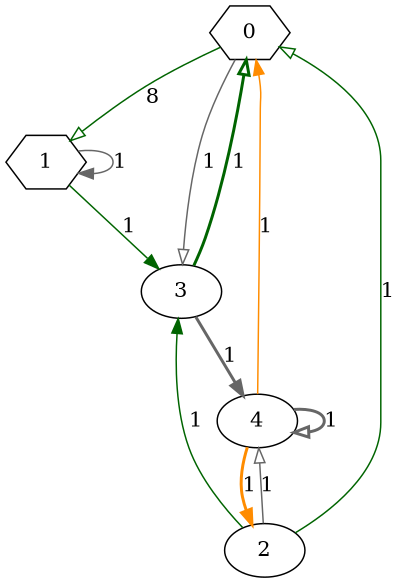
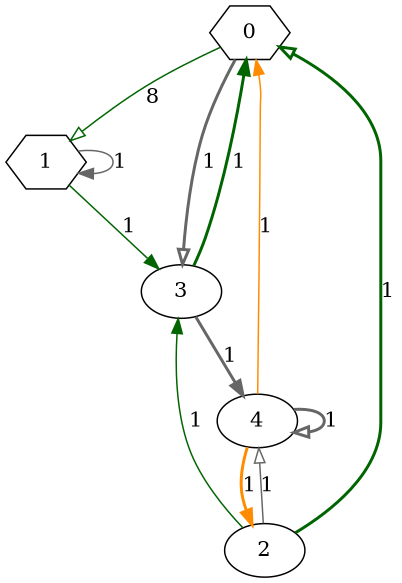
(198, 151) -> (198, 151)
(224, 172) -> (224, 172)
(381, 292) -> (381, 292)
